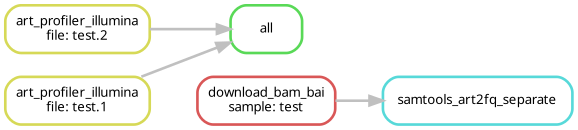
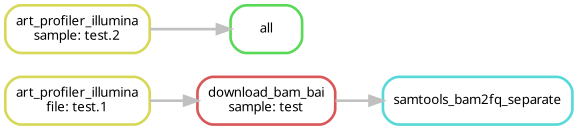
(78, 29) -> (78, 29)
(179, 62) -> (167, 101)
(478, 101) -> (478, 101)
